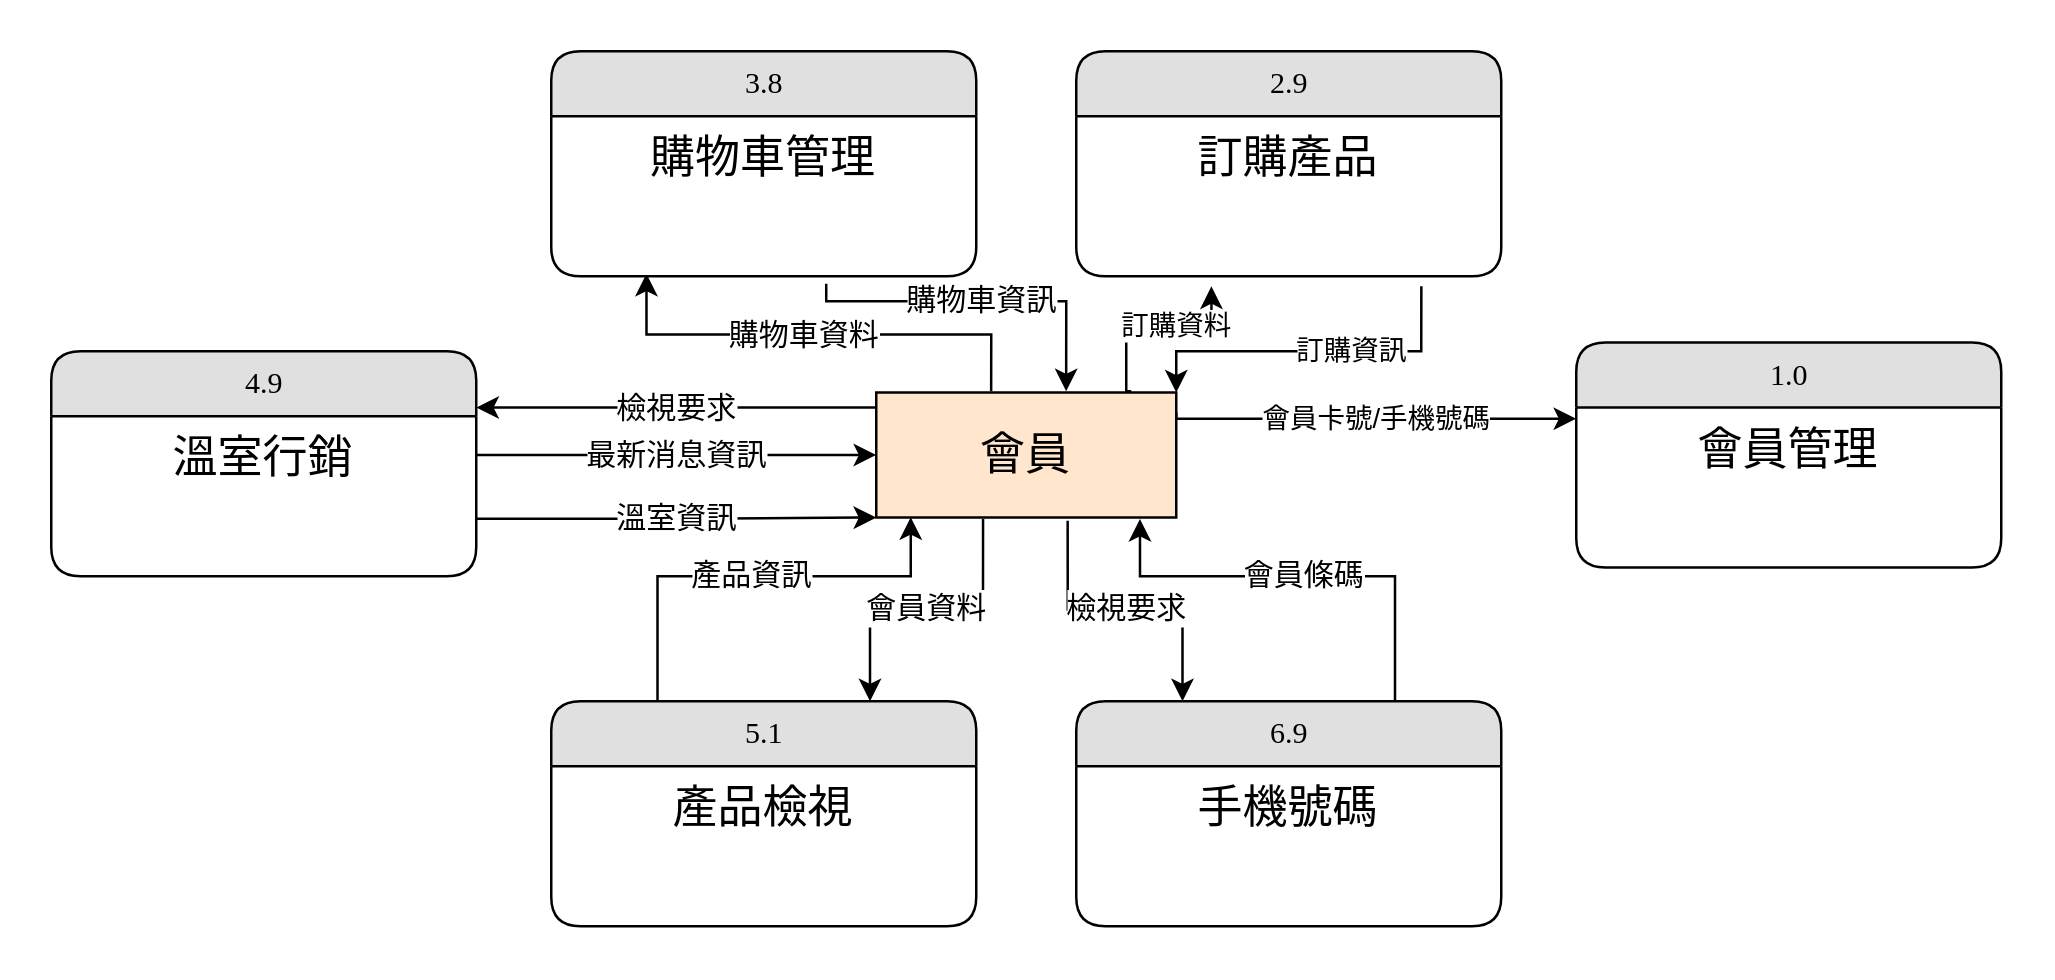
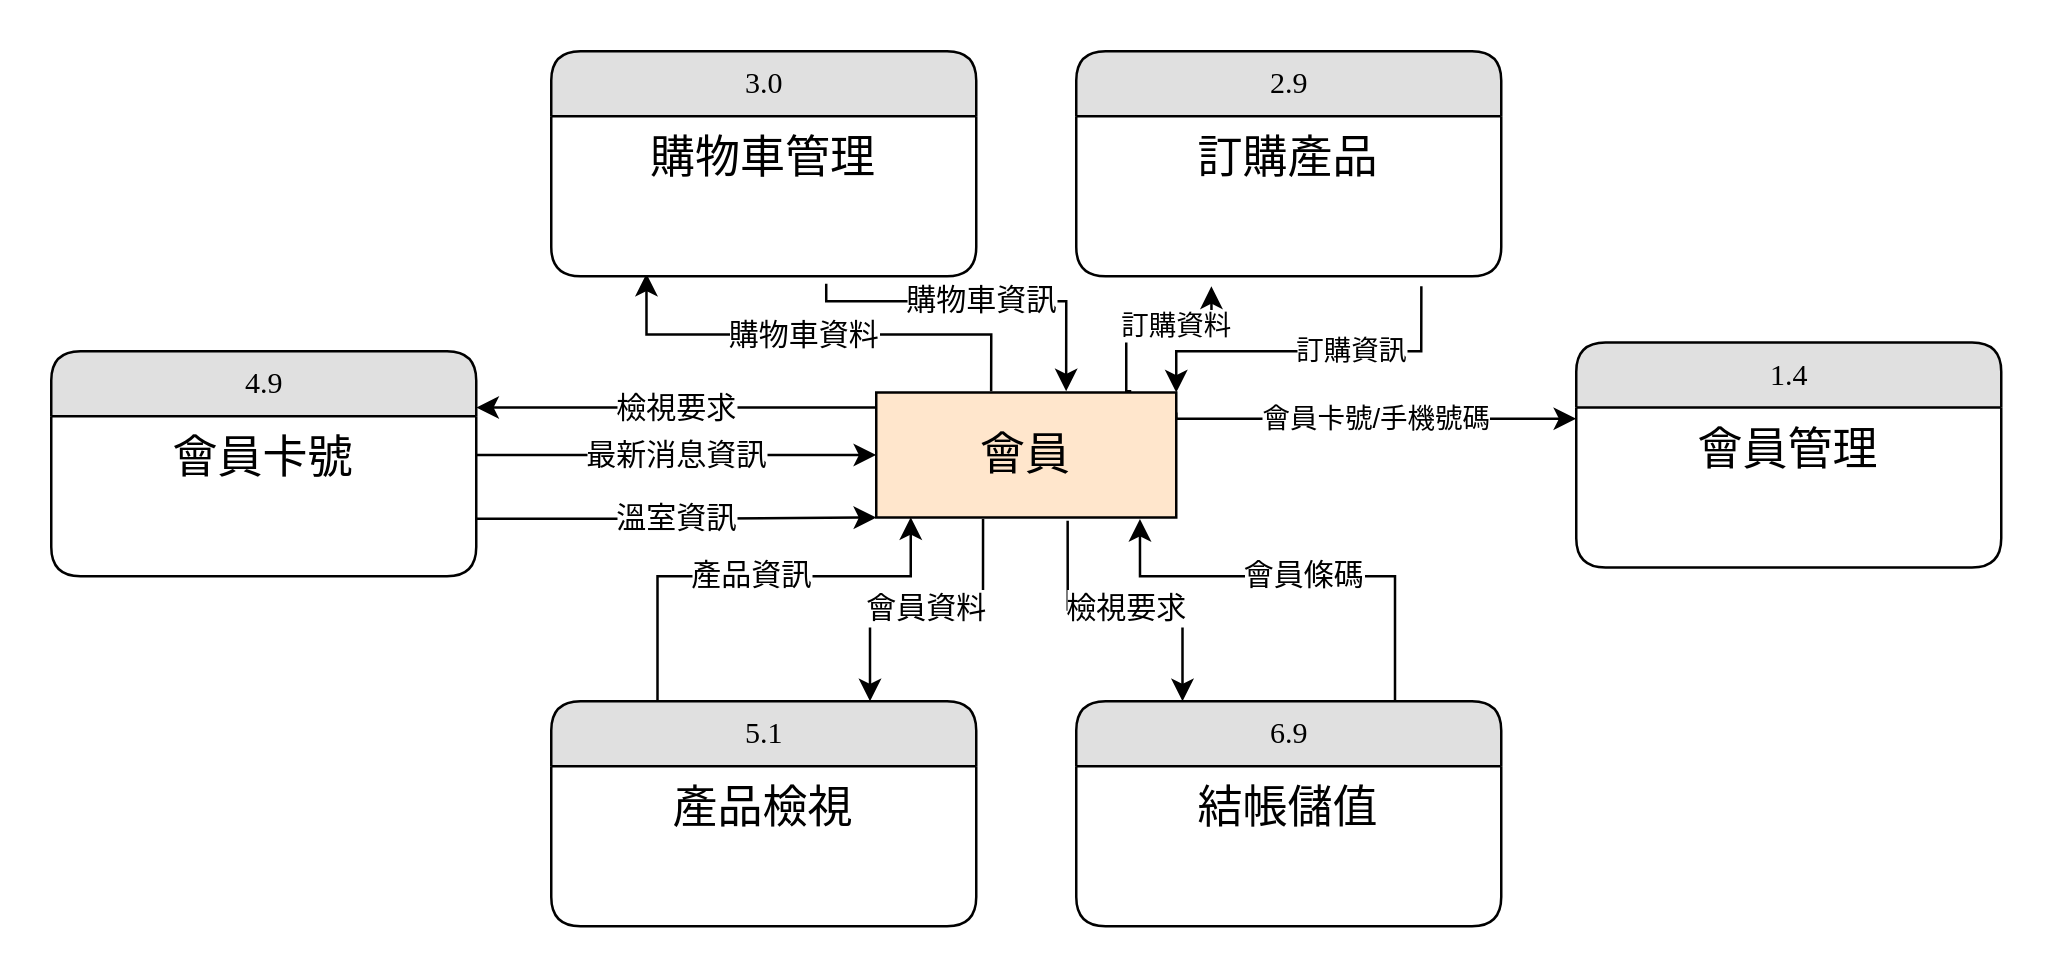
(765, 84) -> (765, 84)
(1790, 376) -> (1790, 376)
(264, 461) -> (264, 461)
(1289, 811) -> (1289, 811)
